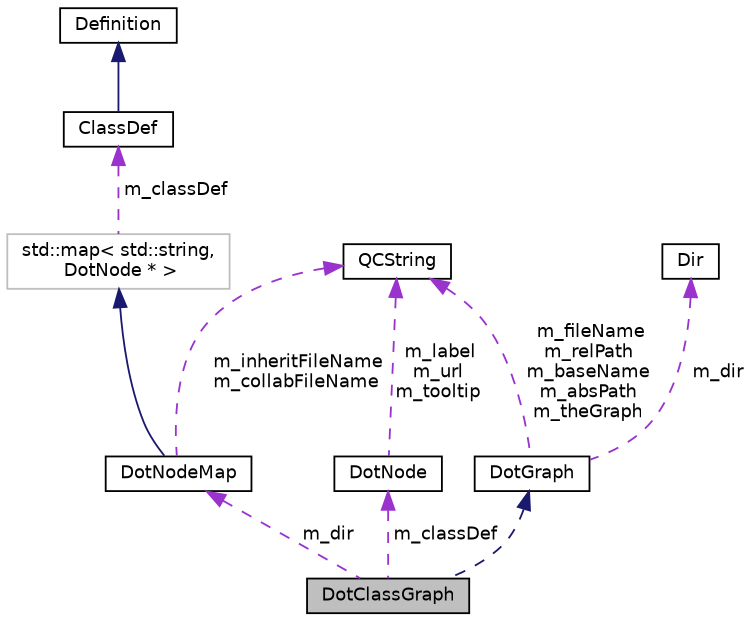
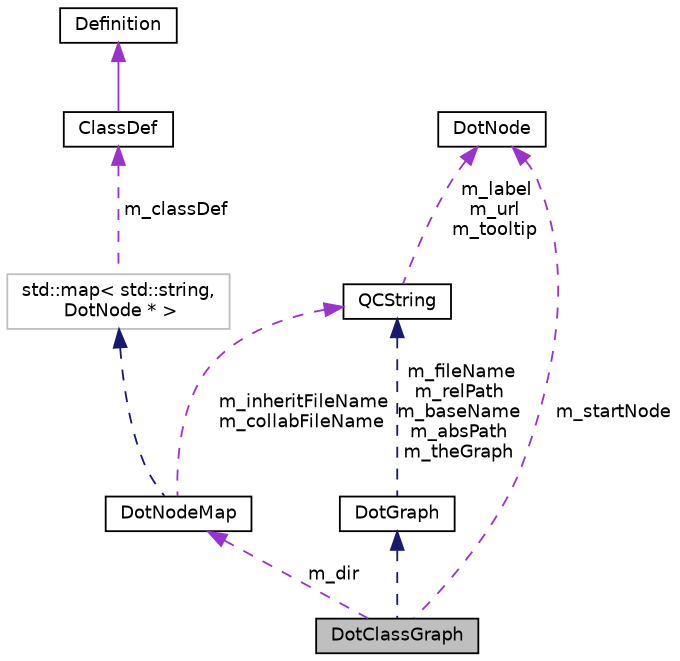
(118, 87) -> (118, 87)
(691, 261) -> none
(507, 363) -> (397, 417)
(392, 377) -> (430, 220)
(132, 385) -> (132, 425)
(444, 535) -> (611, 413)
